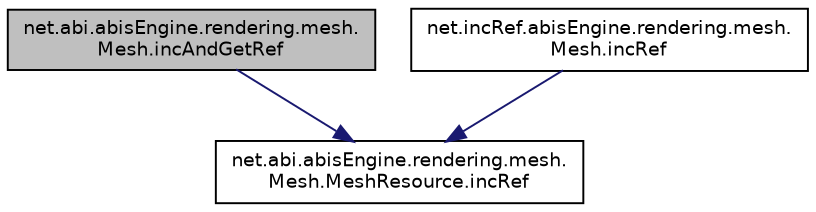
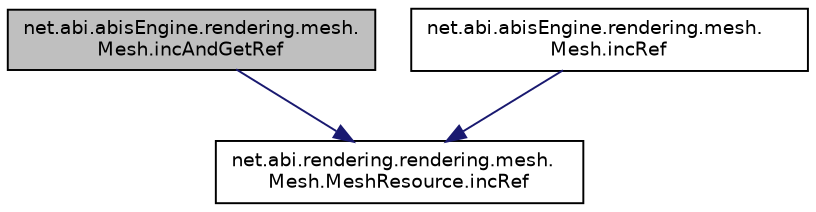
(610, 40) -> (610, 40)
(400, 172) -> (400, 172)
